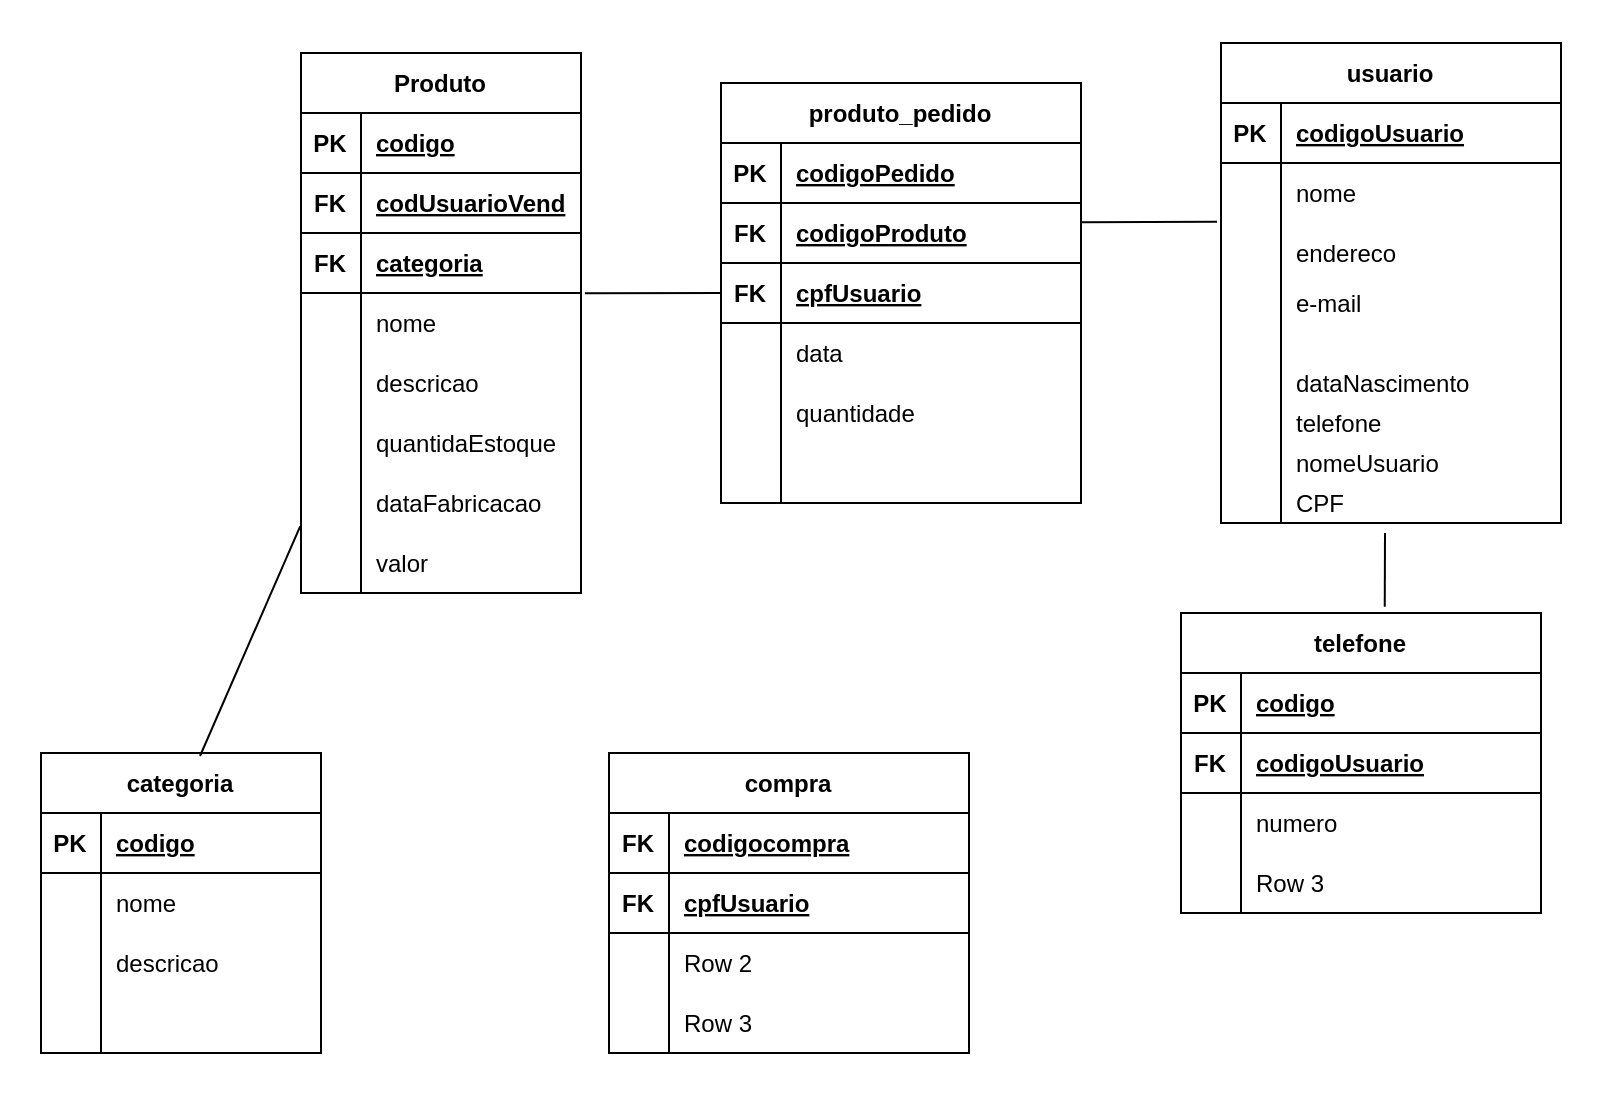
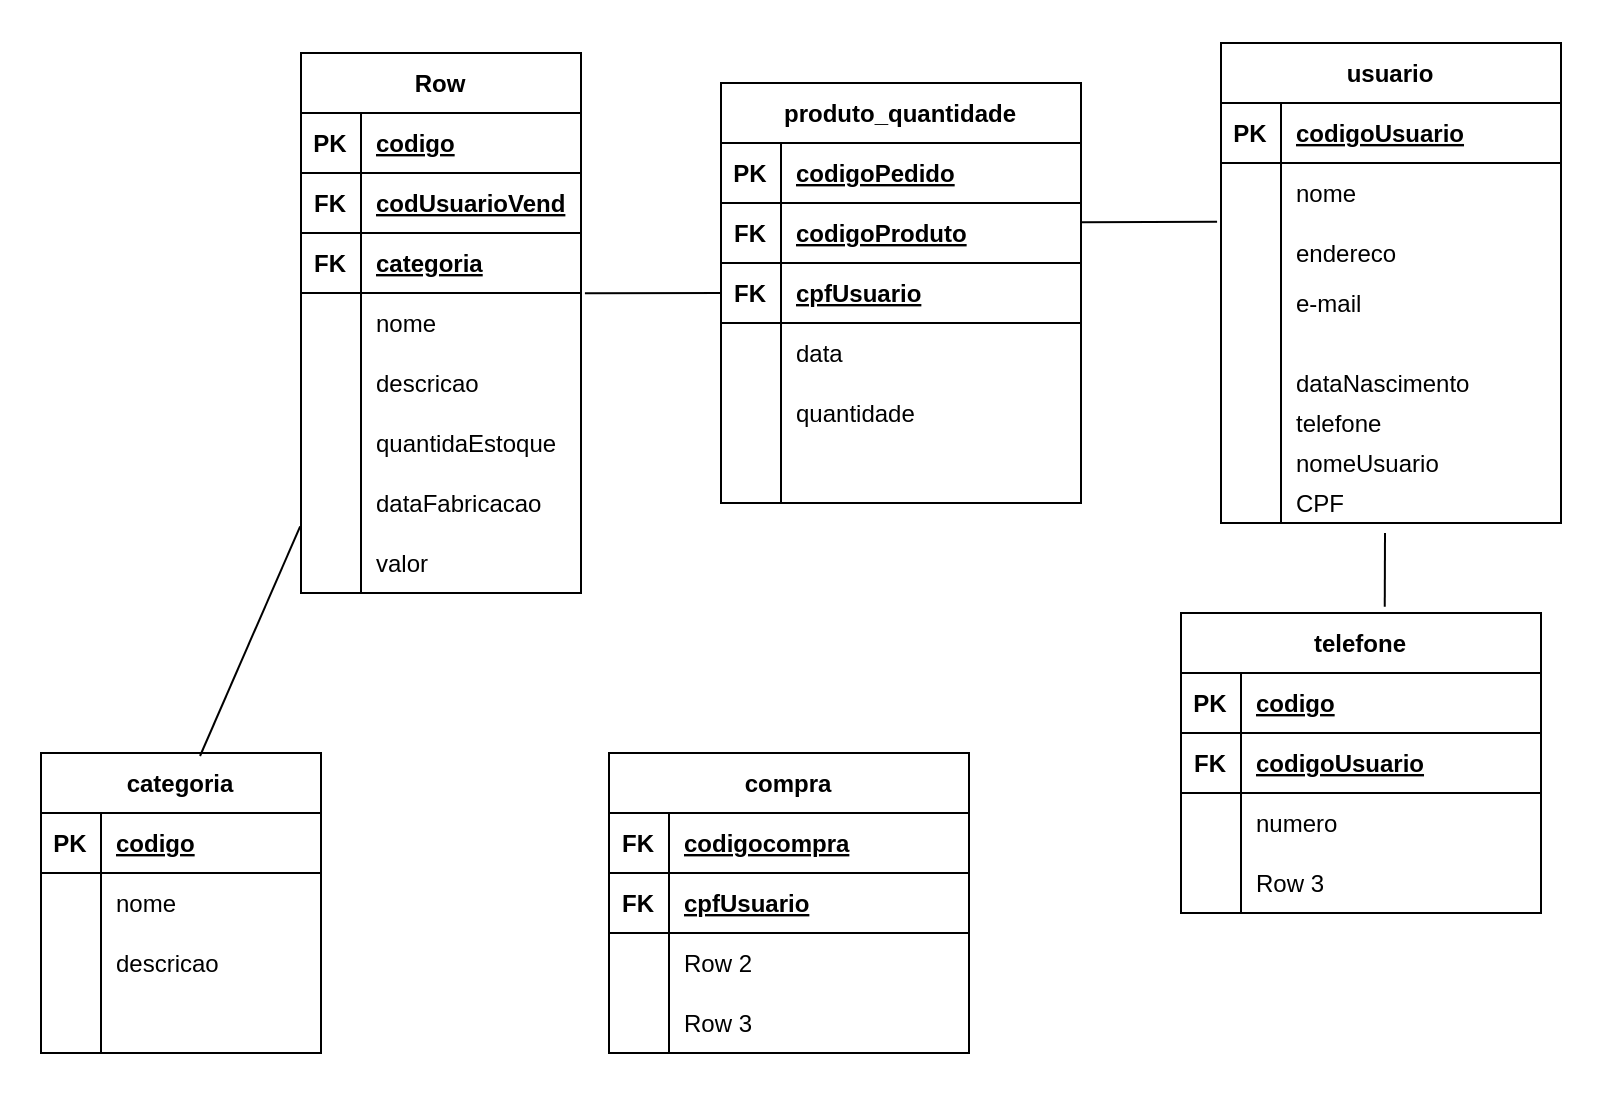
(440, 84) -> (440, 84)
(900, 114) -> (900, 114)
